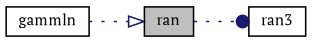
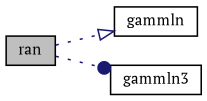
(109, 22) -> (77, 40)
(277, 22) -> (156, 80)
